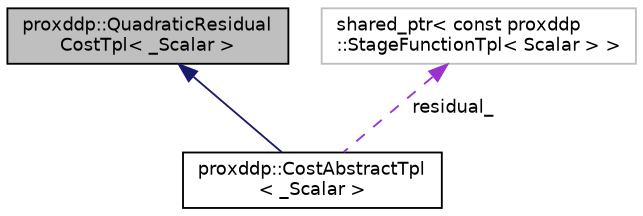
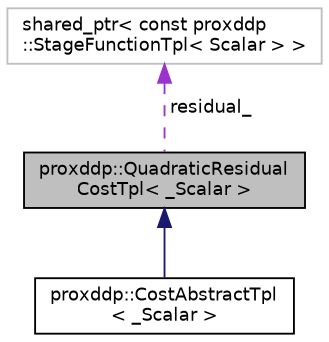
(388, 114) -> (165, 118)
